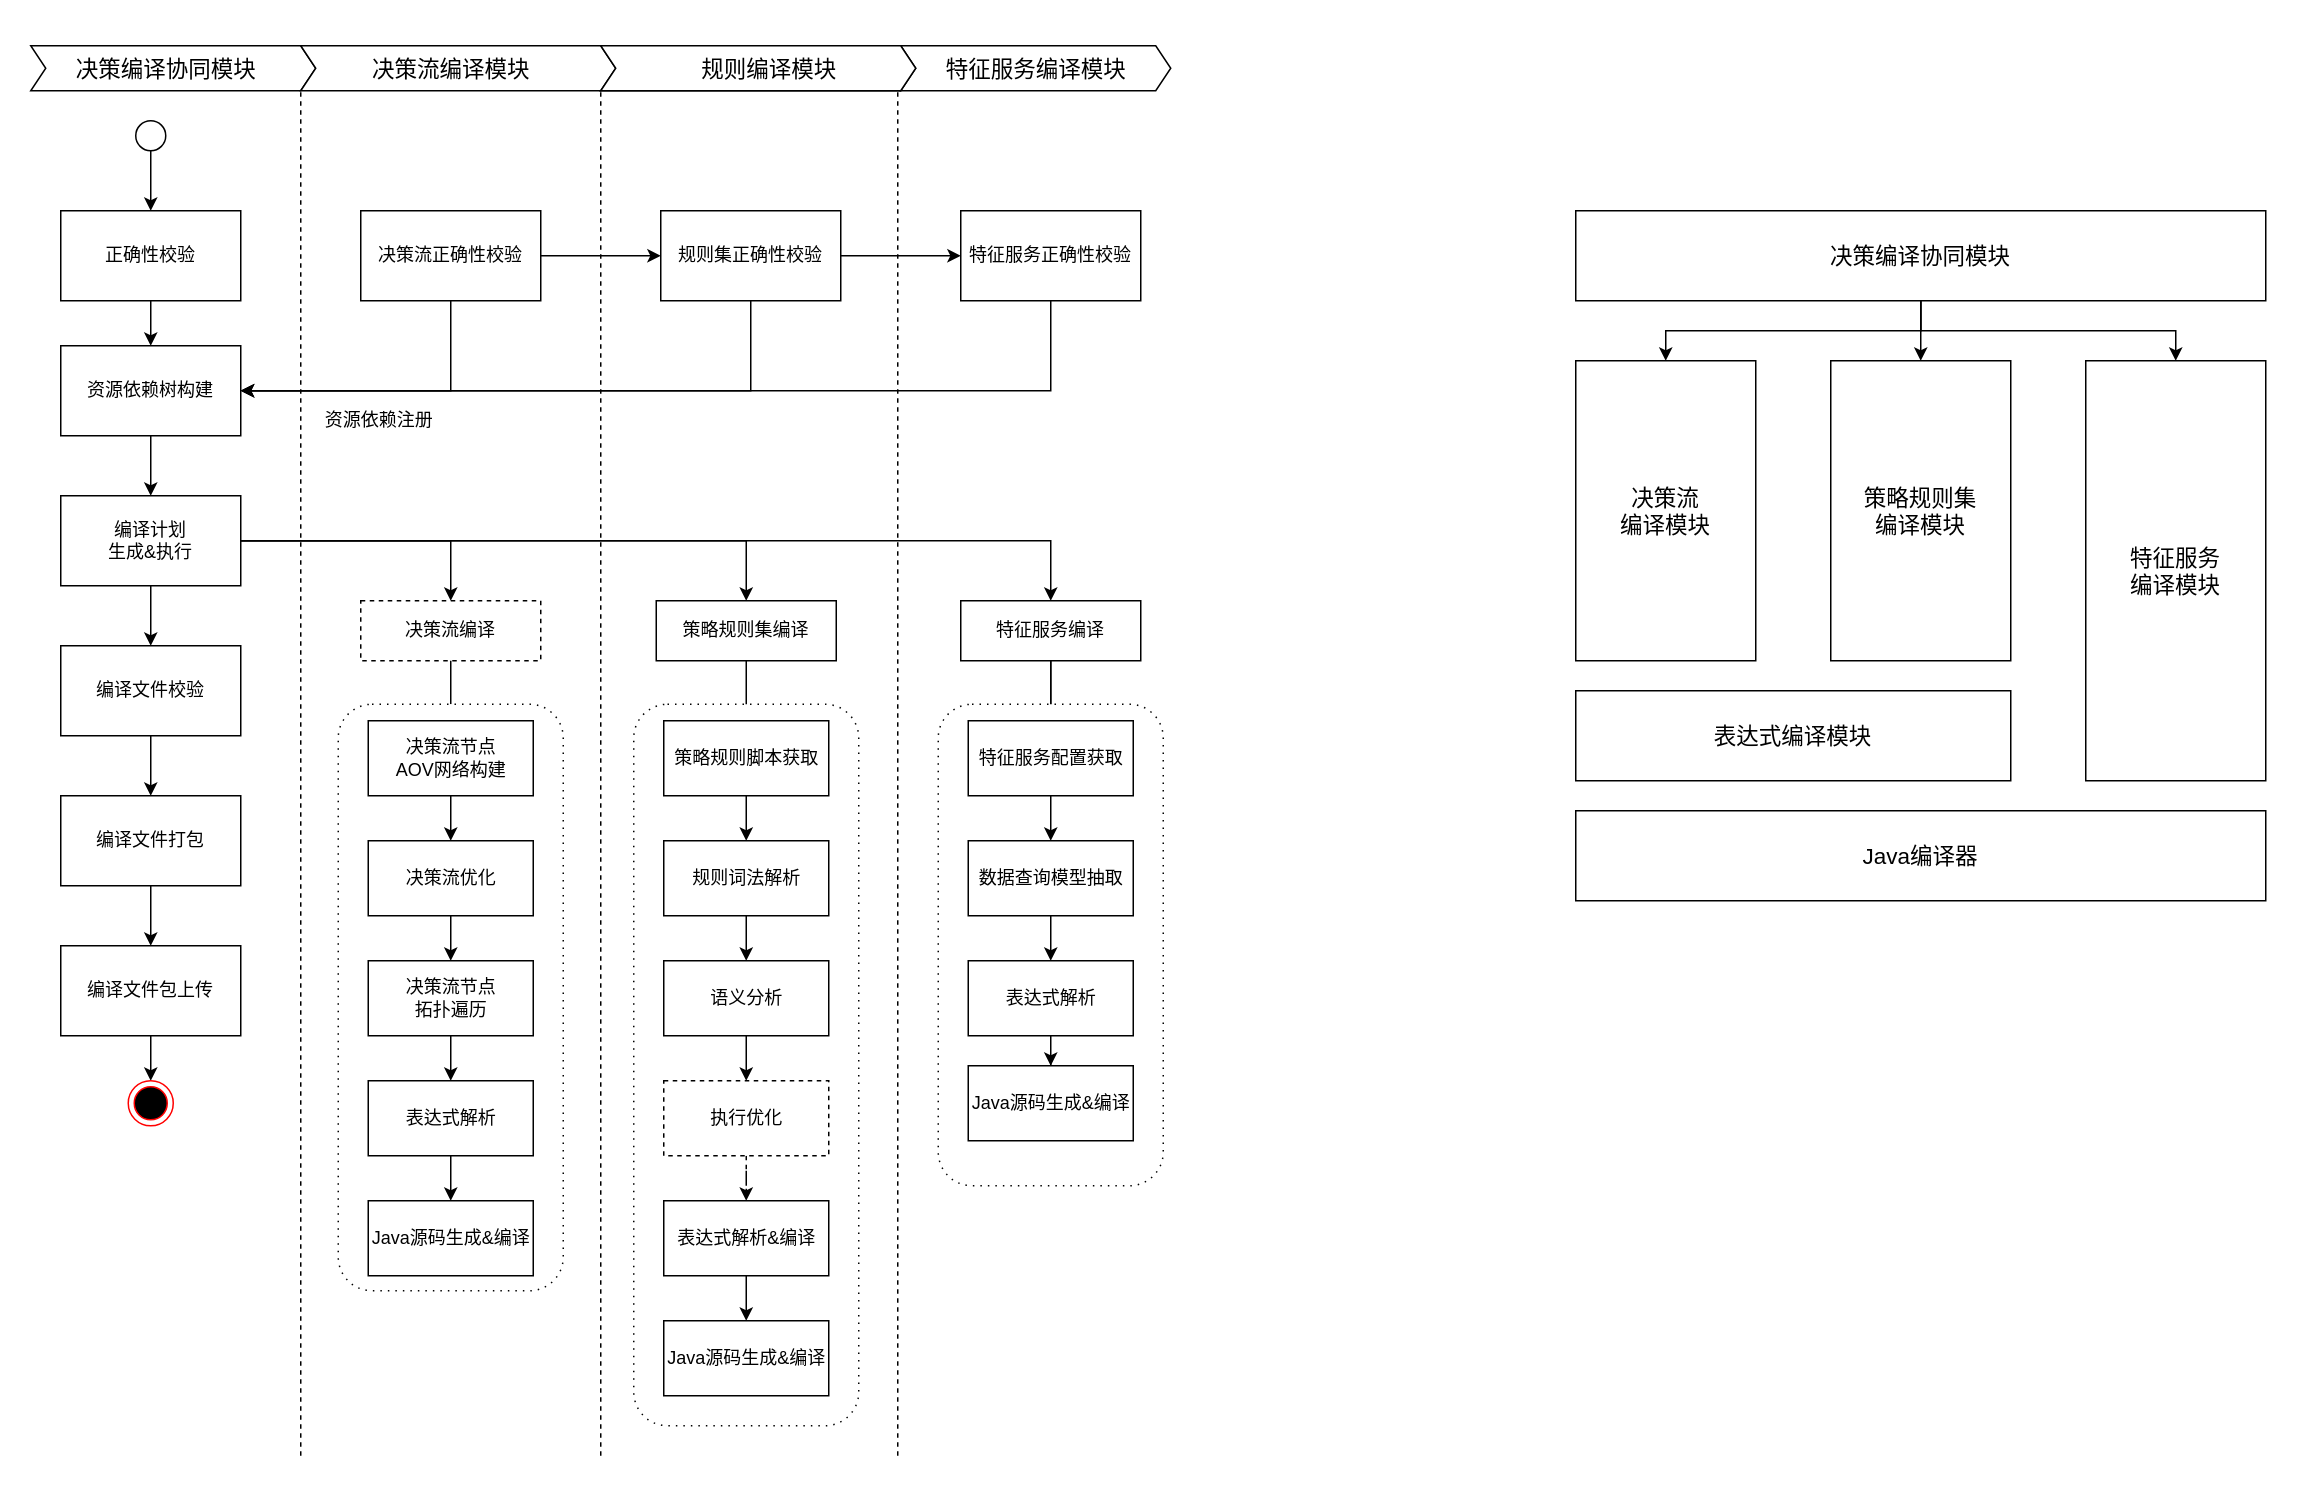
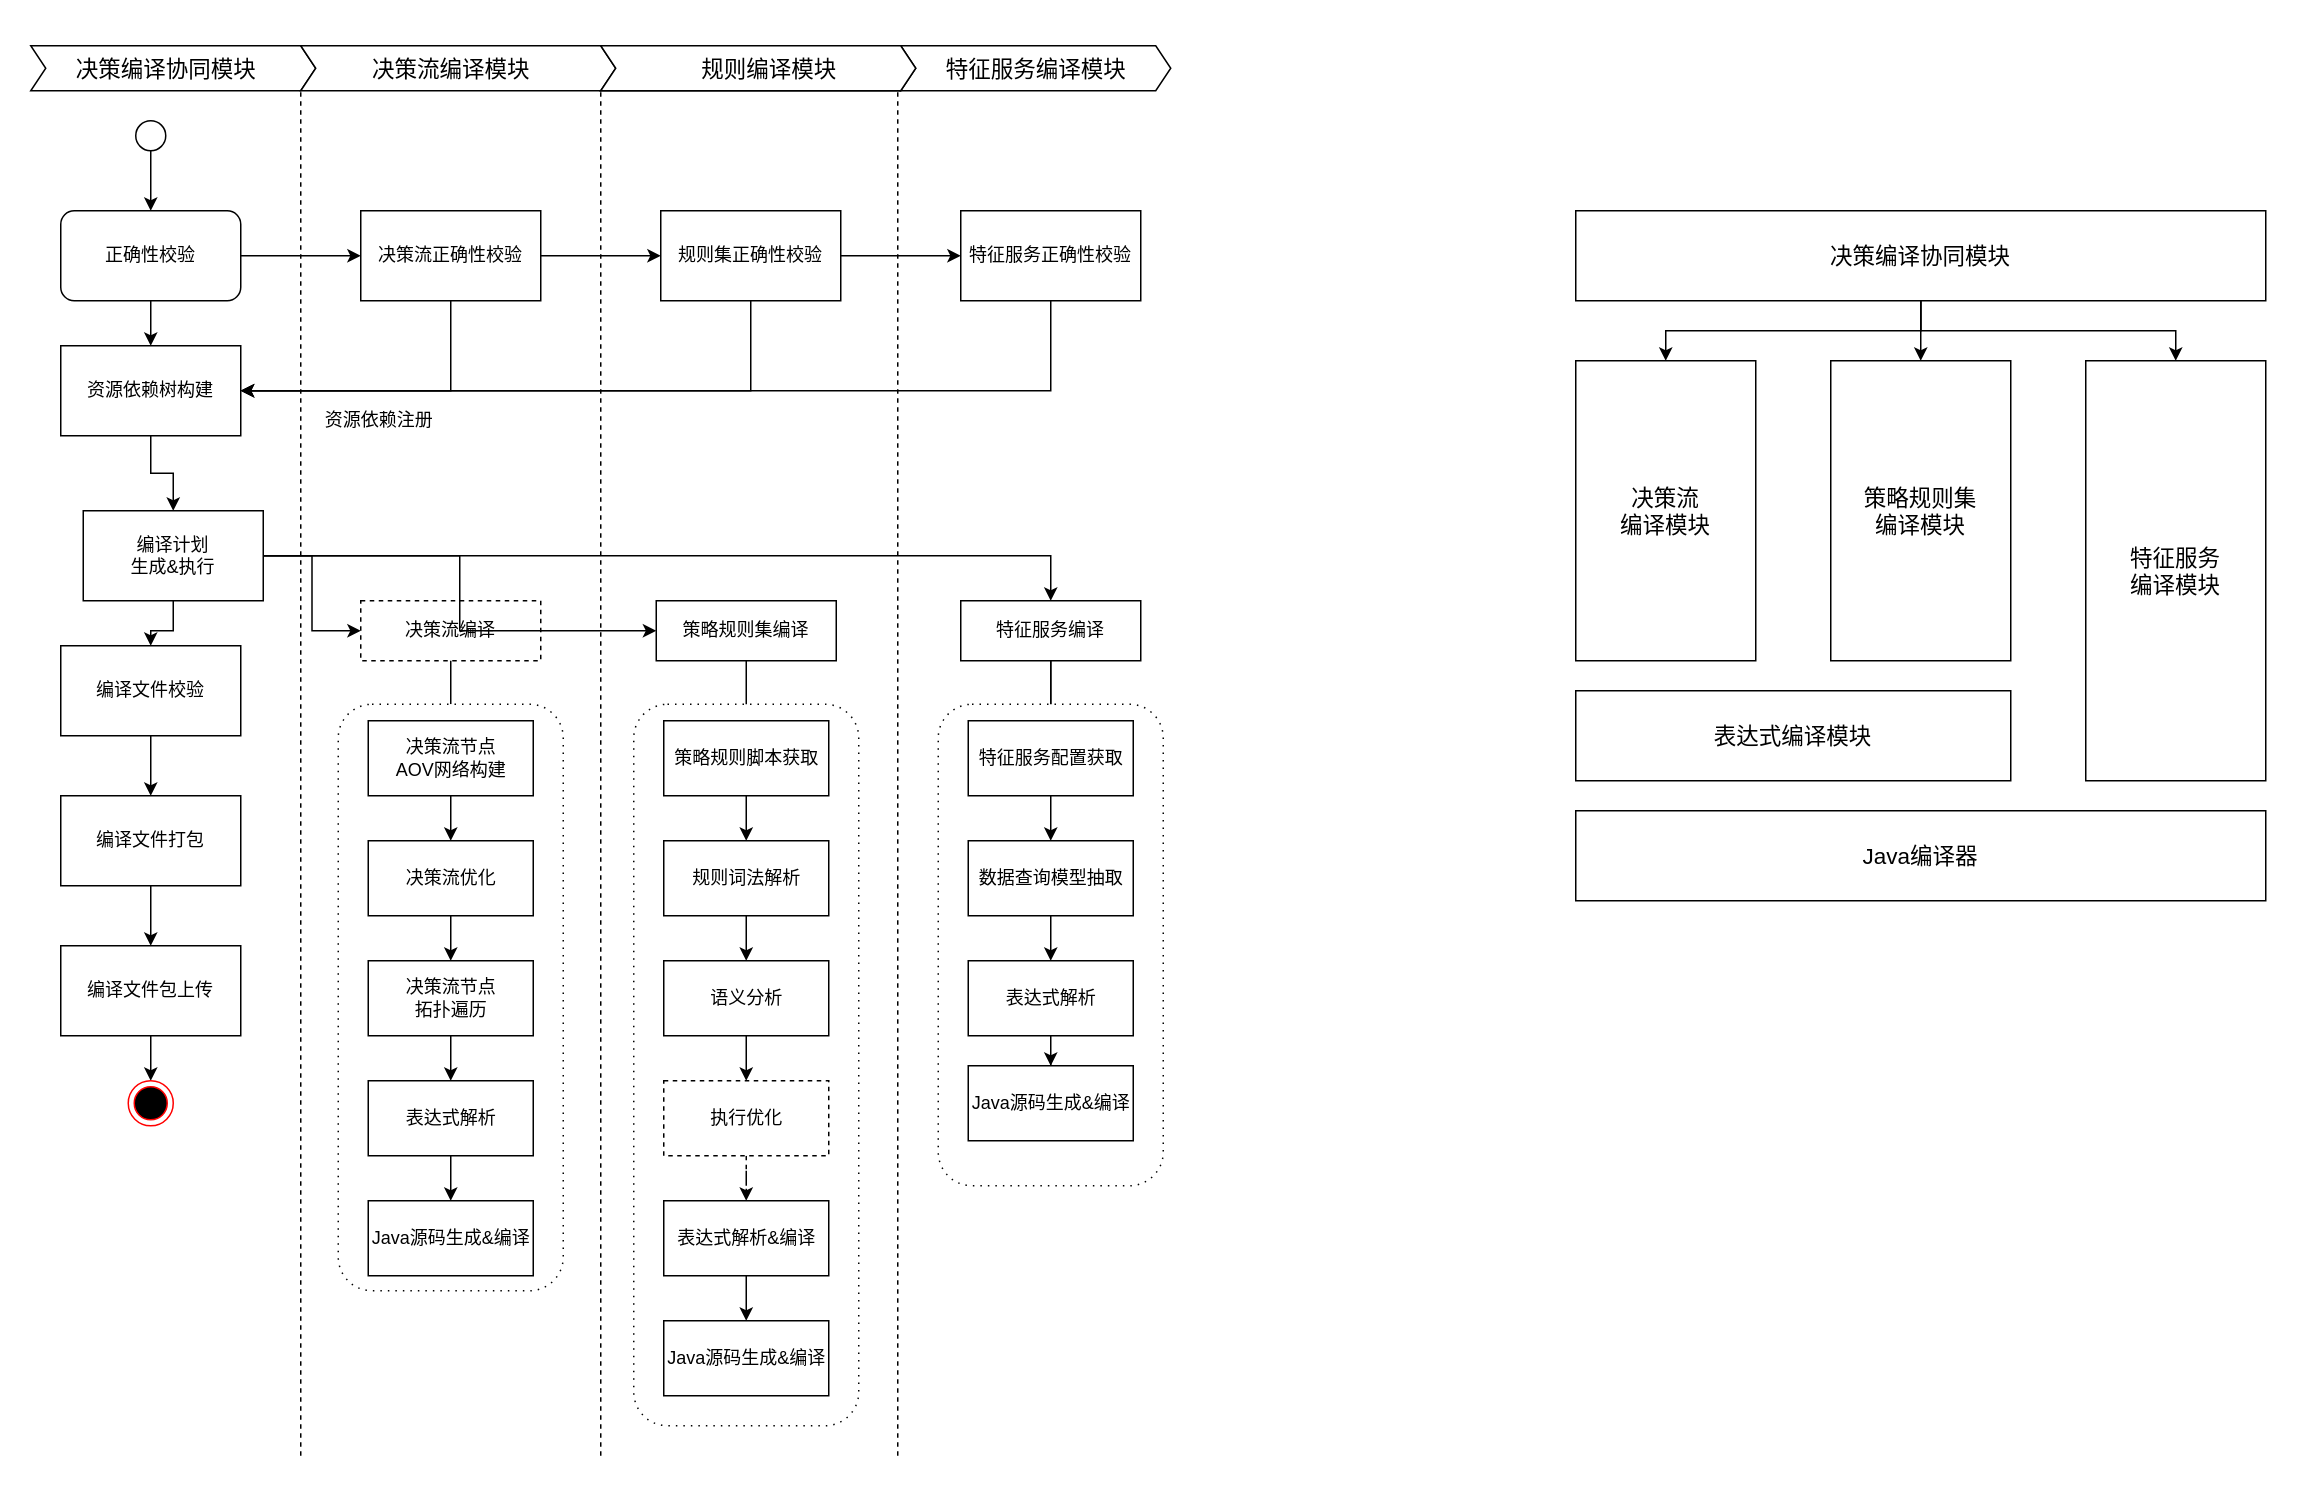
(151, 256) -> (151, 256)
none -> (296, 256)
(151, 541) -> (173, 556)
